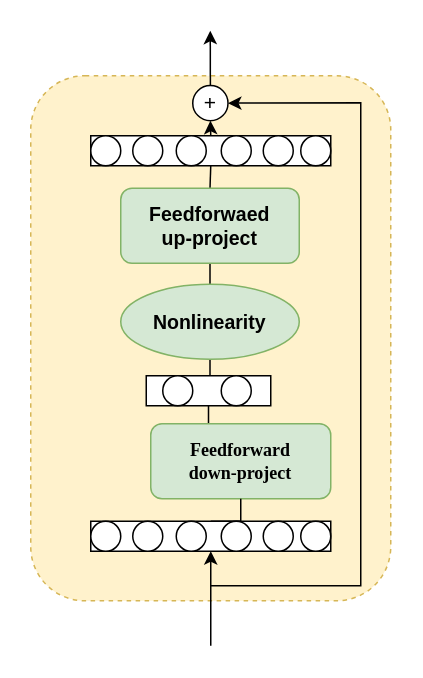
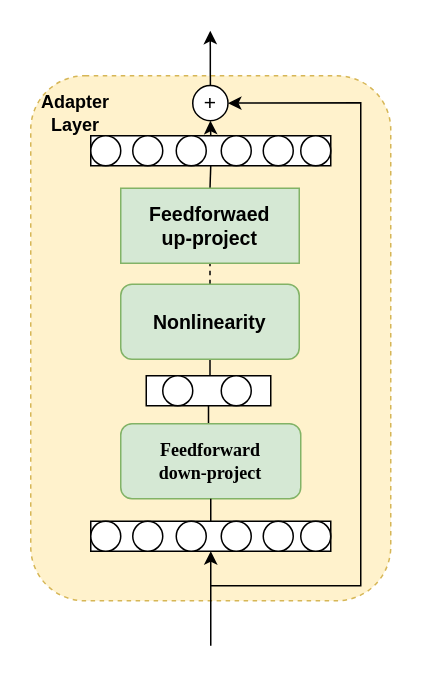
none -> (76, 113)
(210, 226) -> (210, 226)
(210, 273) -> (210, 273)
(210, 322) -> (210, 322)
(241, 461) -> (211, 461)
